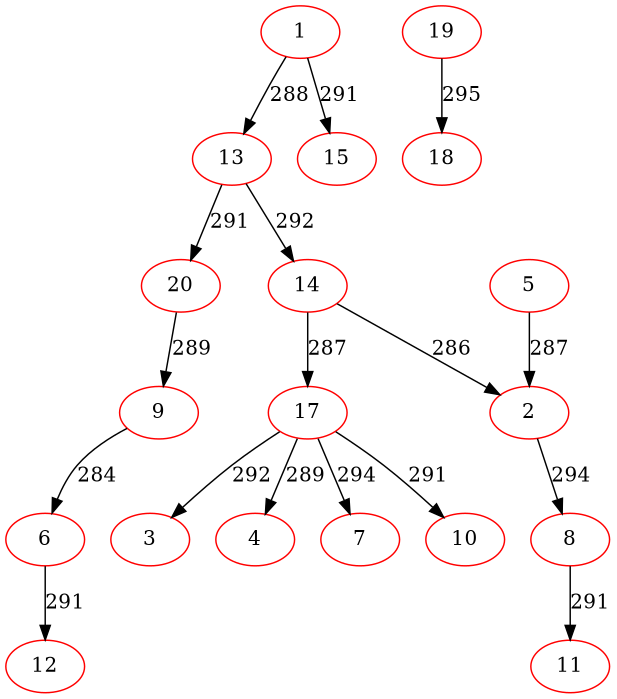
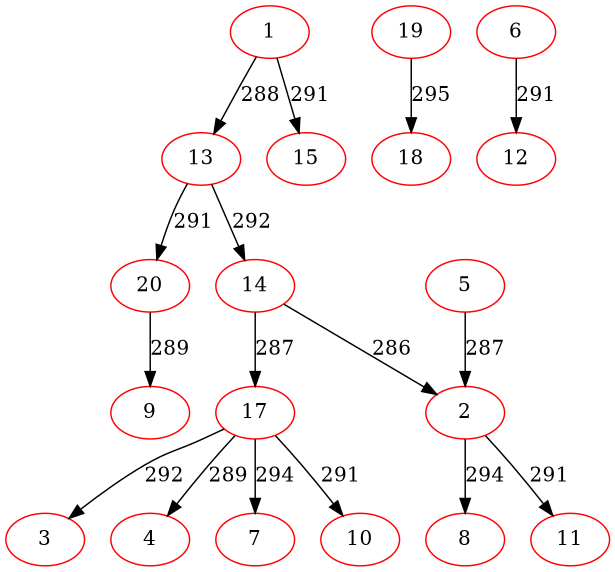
(85, 457) -> none
(570, 596) -> (515, 469)
